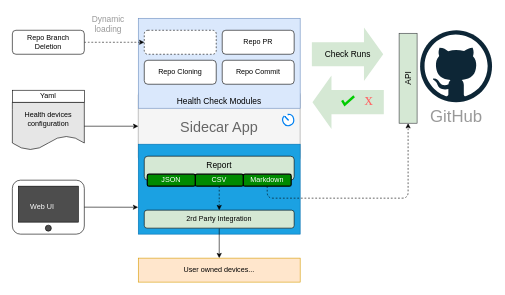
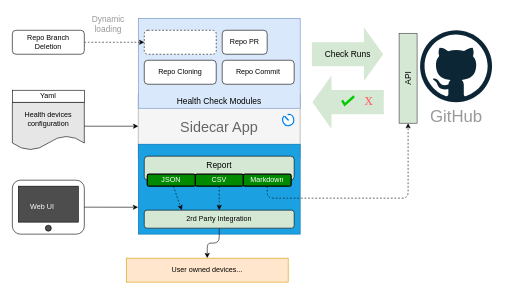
(258, 42) -> (245, 42)
none -> (179, 202)
(219, 270) -> (207, 270)
